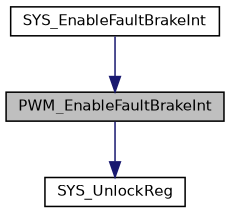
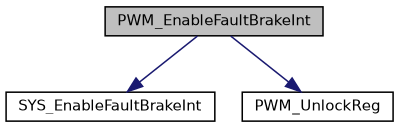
(115, 56) -> (168, 59)
(115, 192) -> (318, 107)
